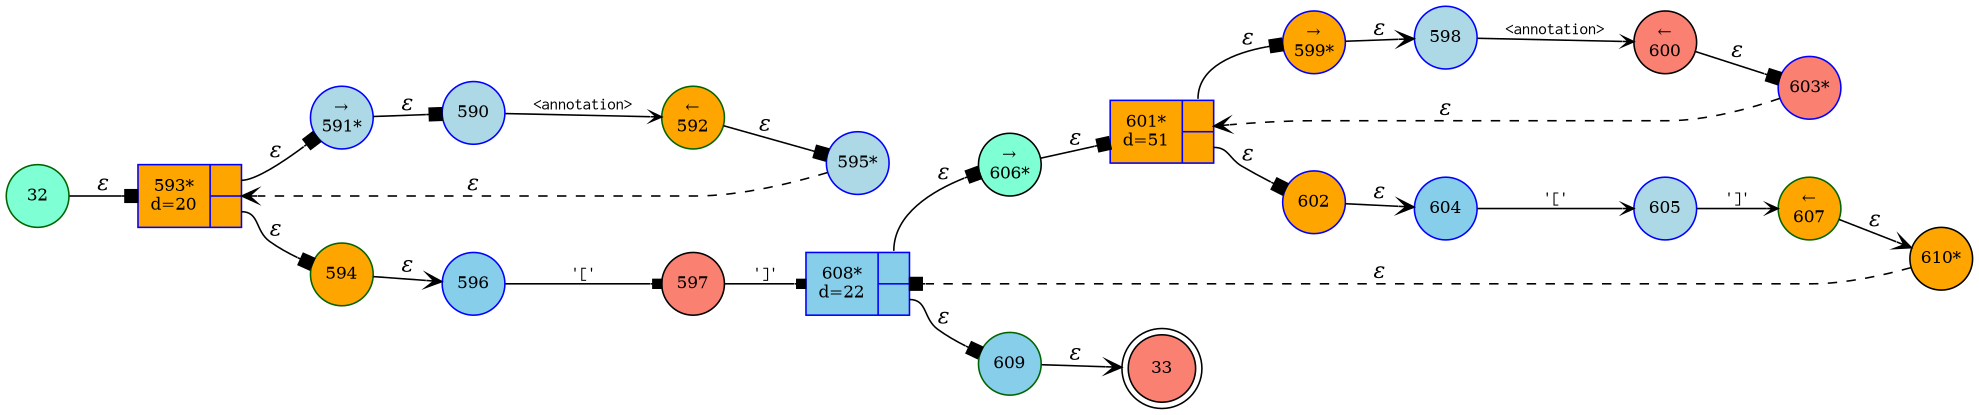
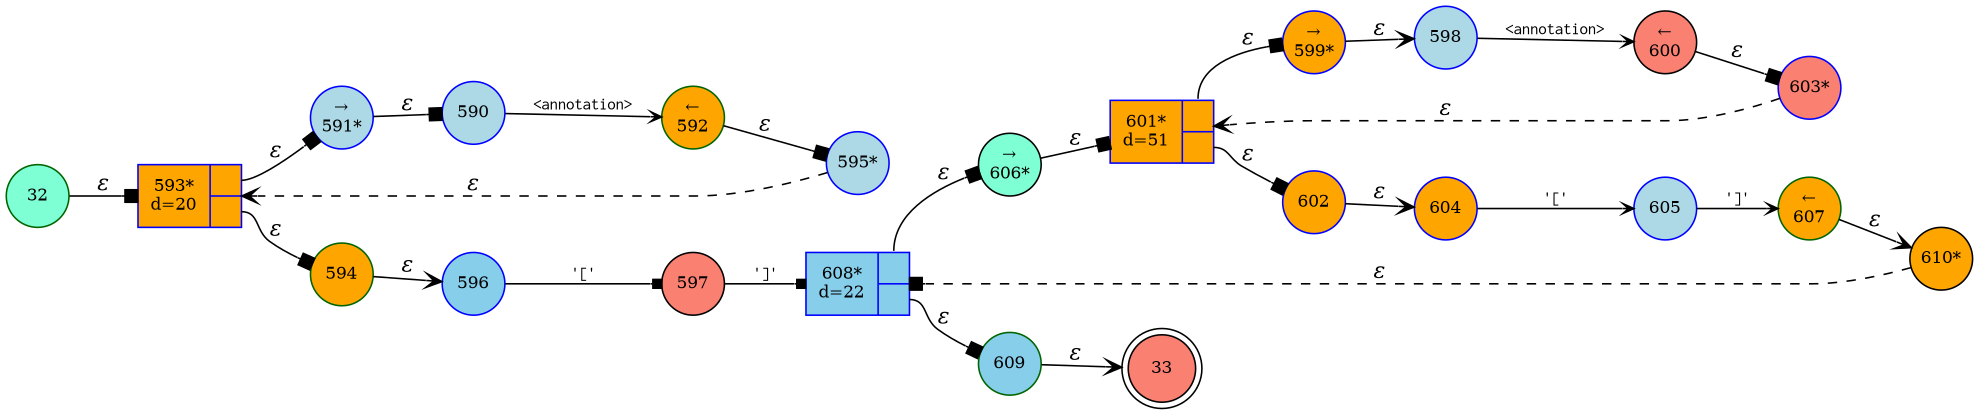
(1446, 209) -> (1446, 209)
